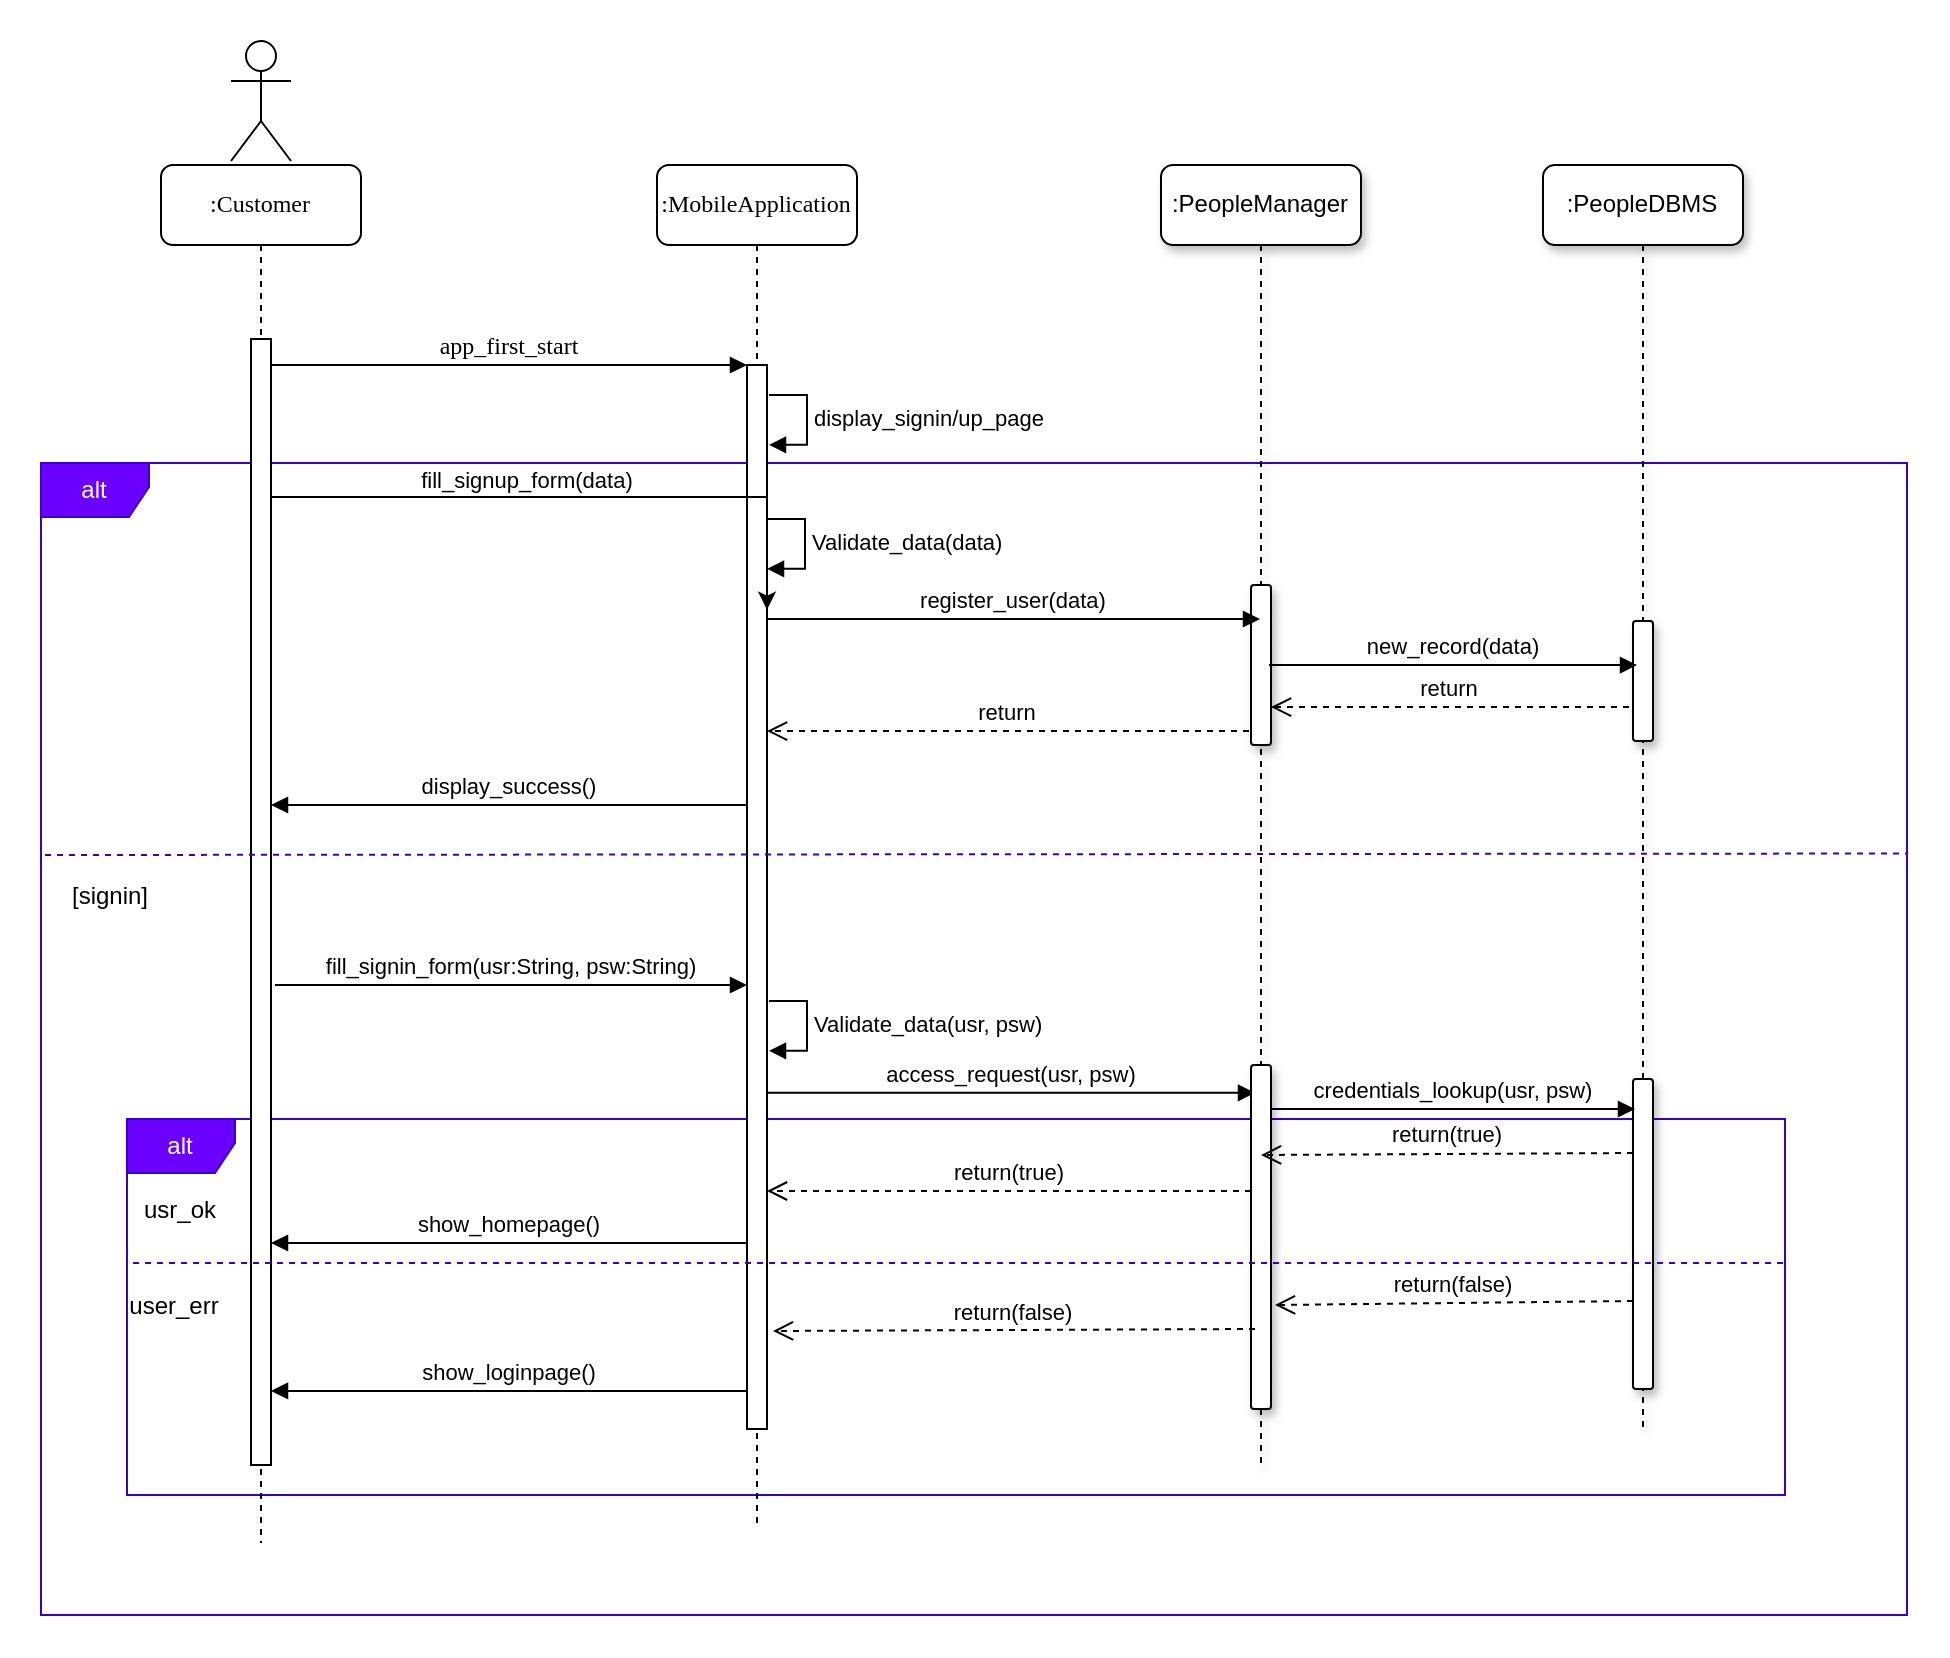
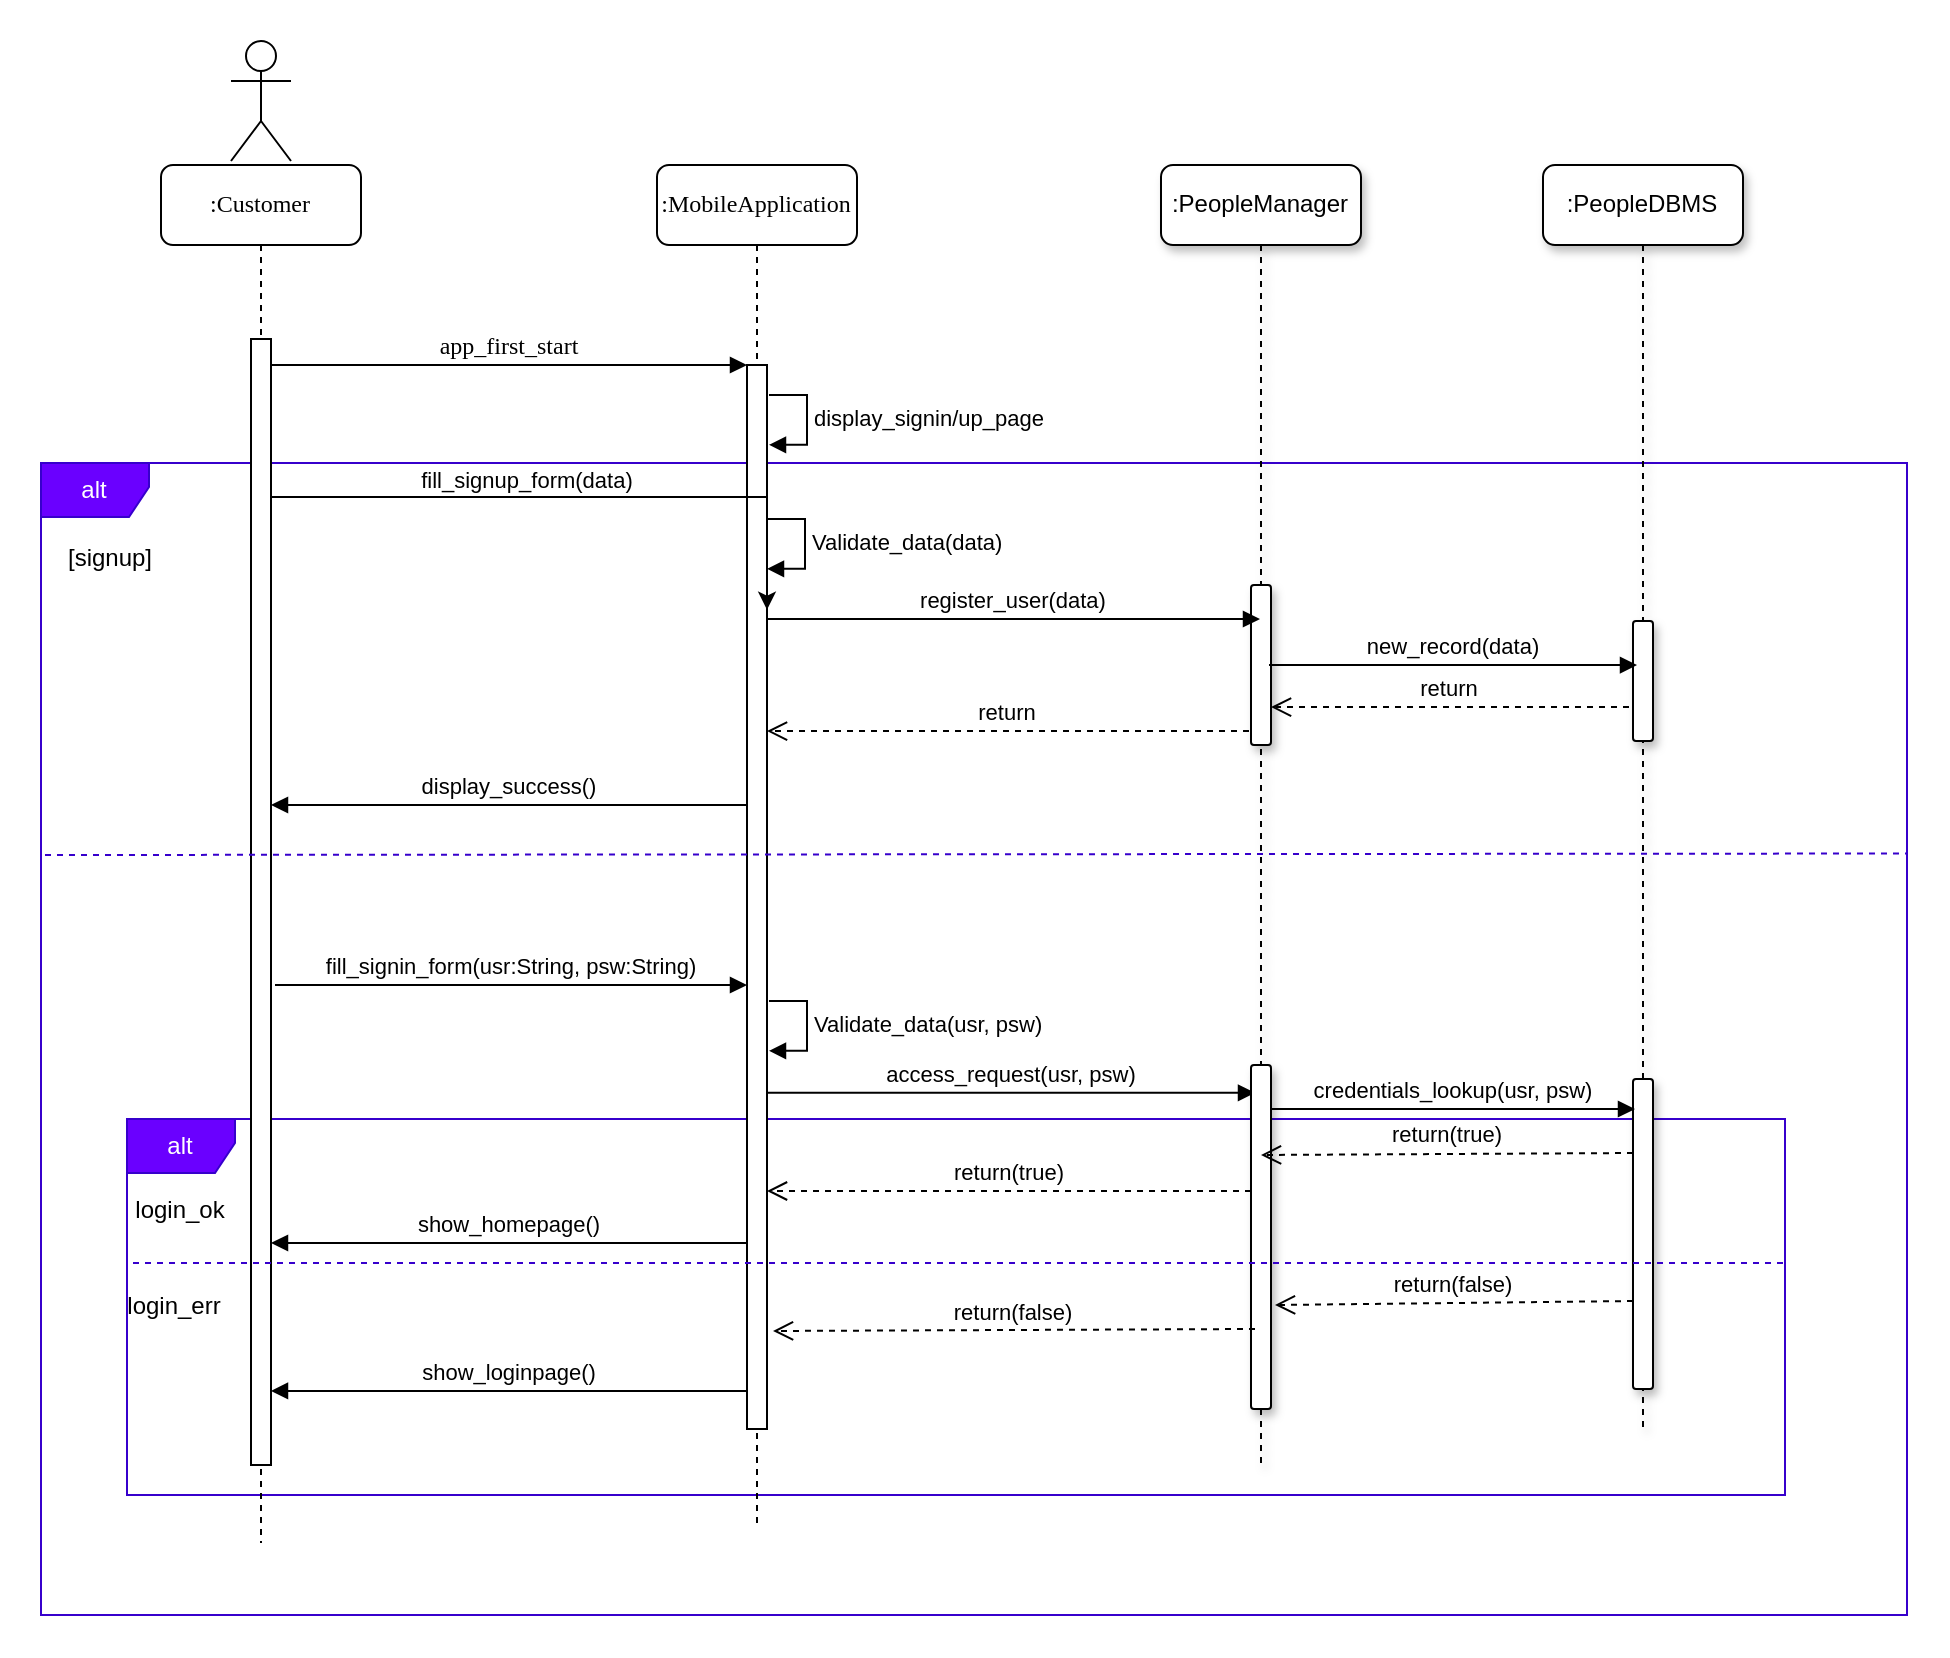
none -> (111, 559)
(111, 897) -> none
(181, 1211) -> (181, 1211)
(175, 1307) -> (175, 1307)
